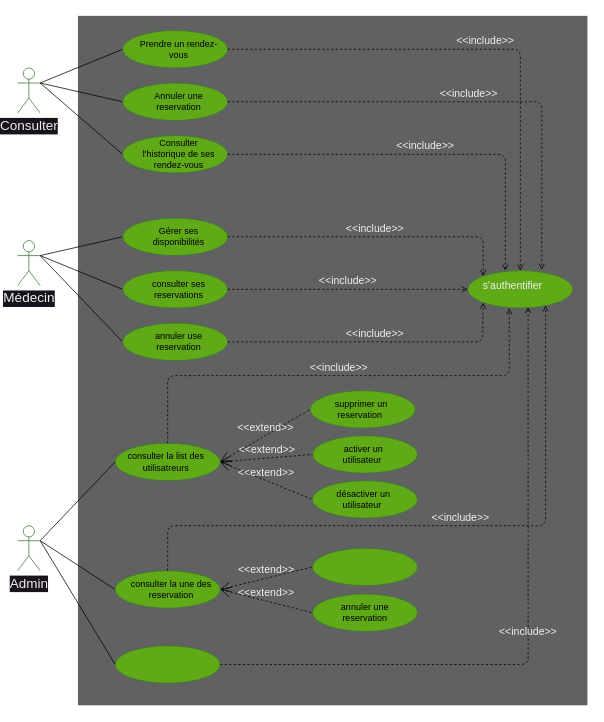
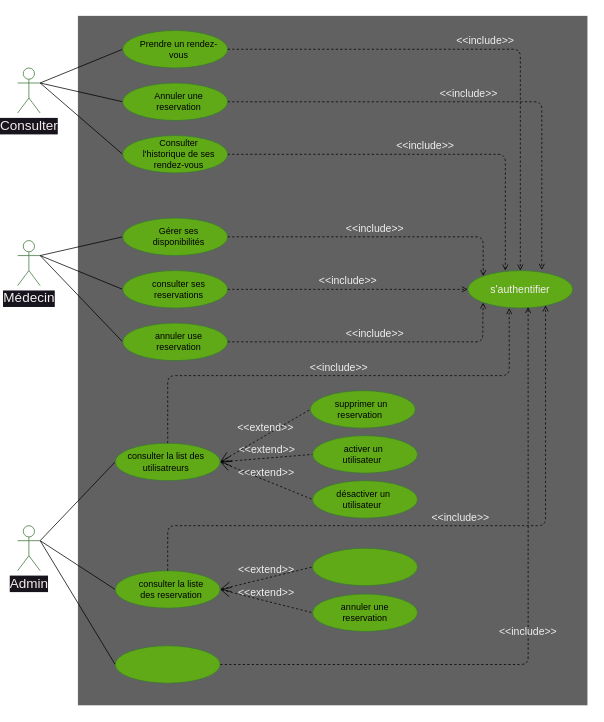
(513, 285) -> (520, 289)
(171, 589) -> (171, 589)
